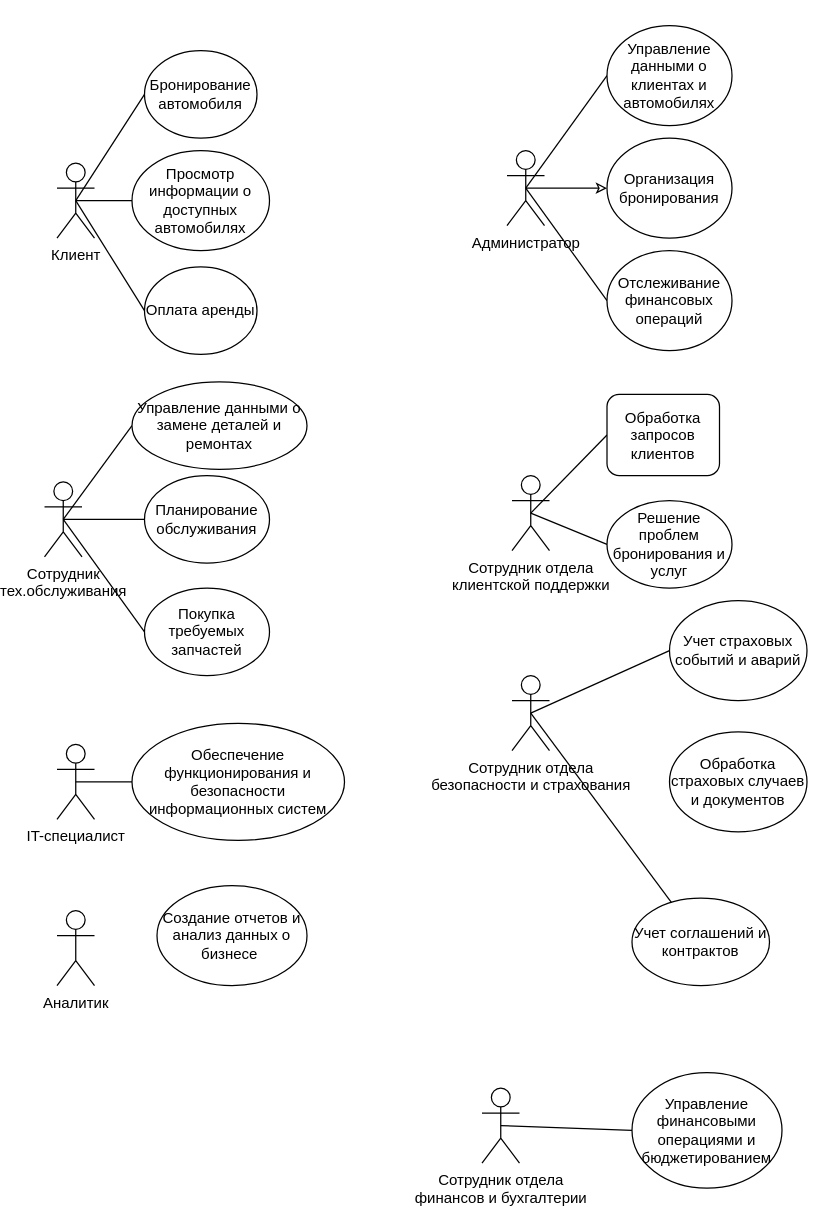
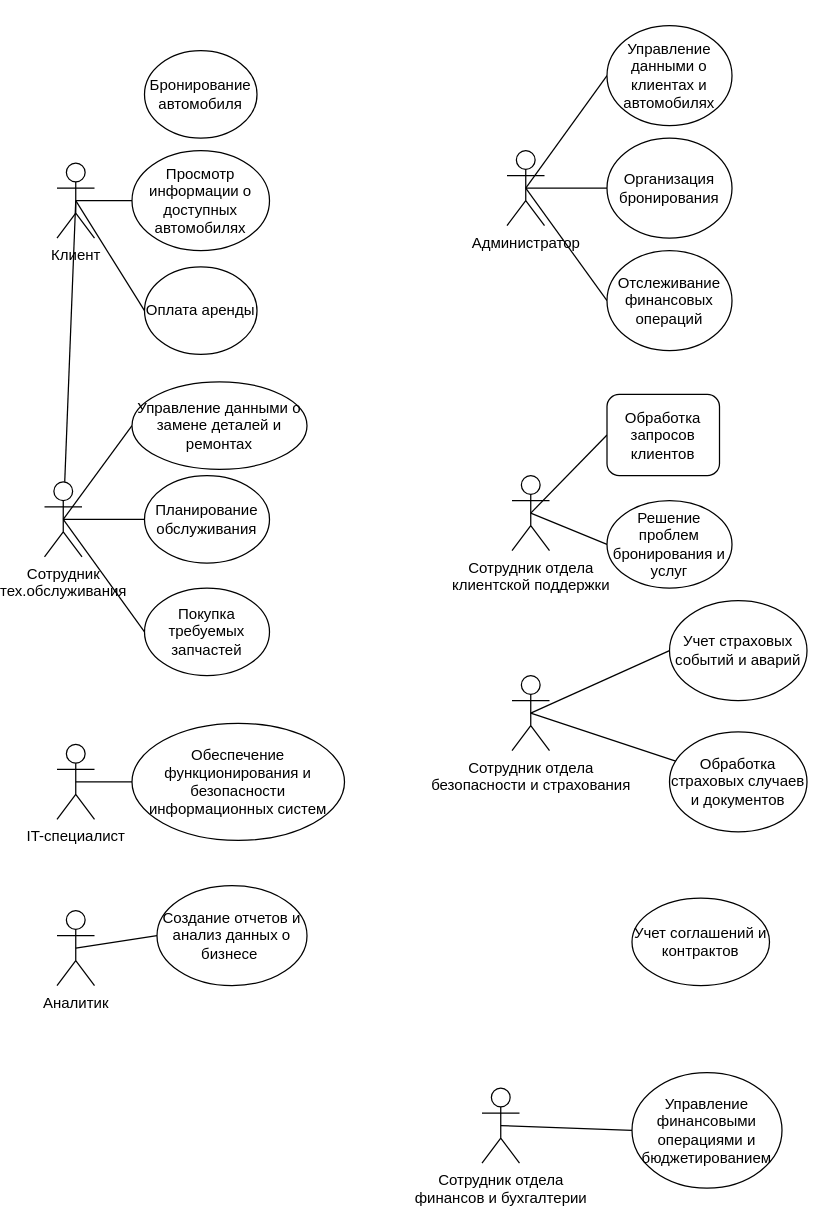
(111, 146) -> (70, 350)
(597, 188) -> (600, 188)
(602, 809) -> (604, 737)
none -> (117, 942)
